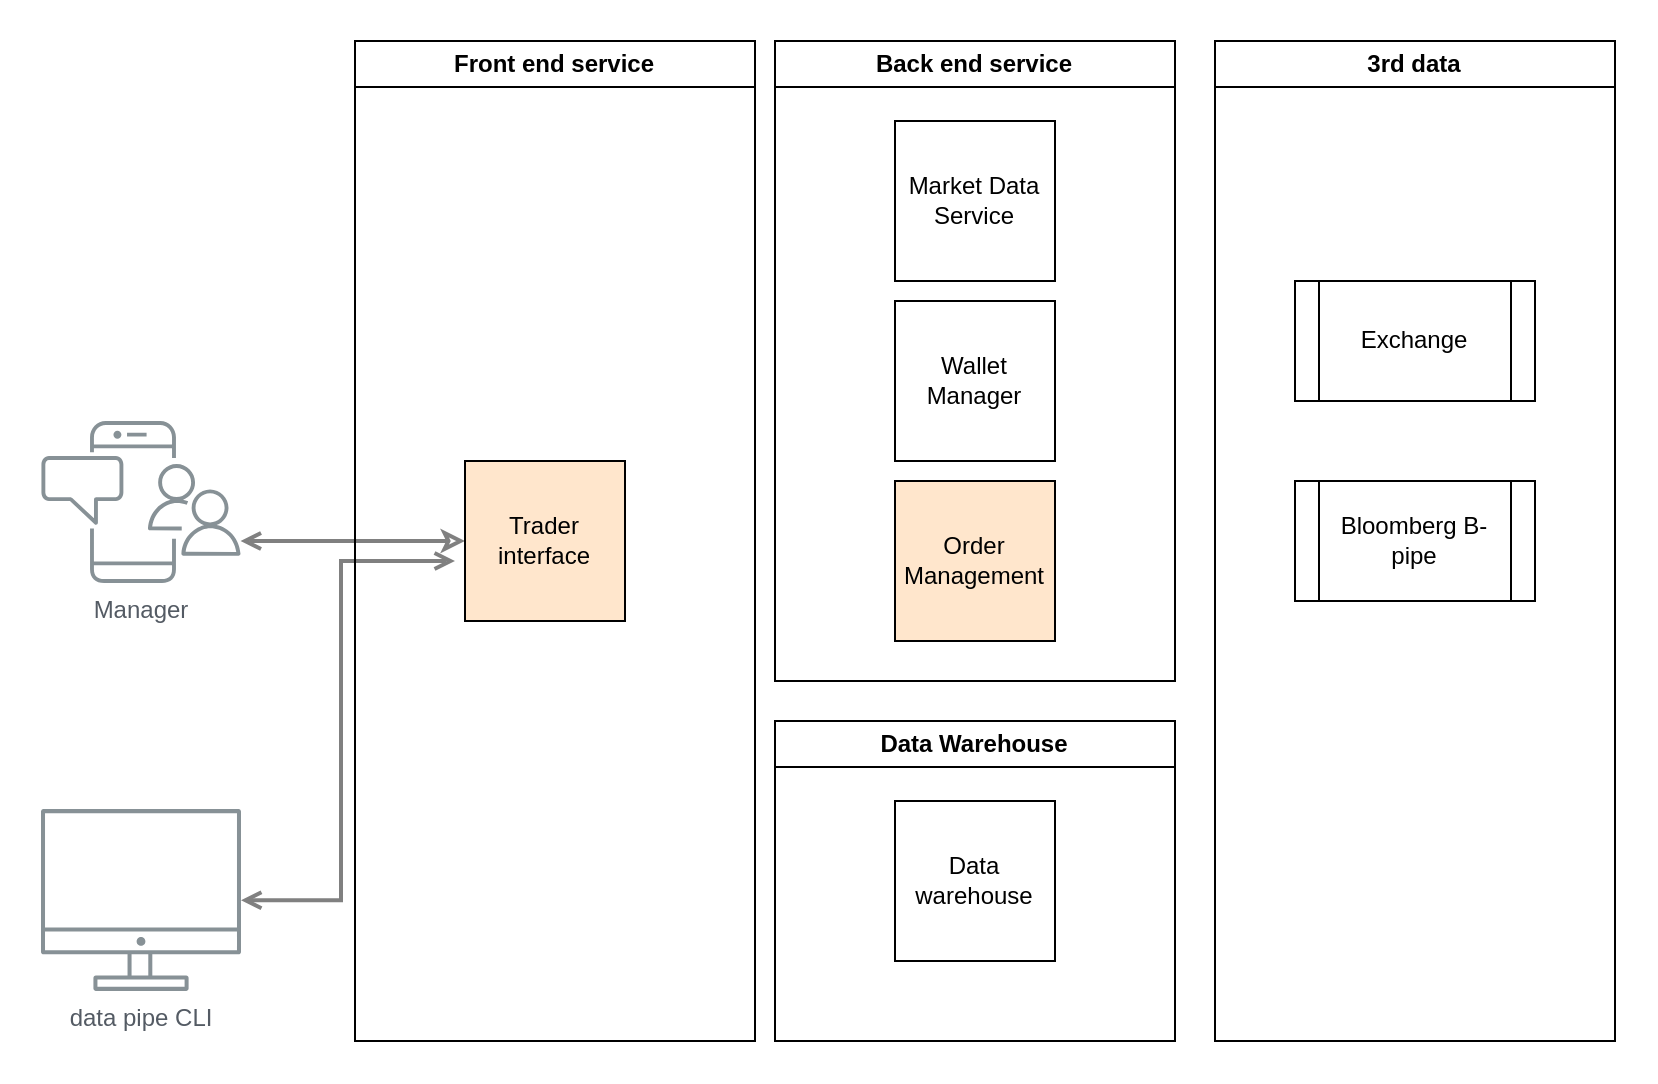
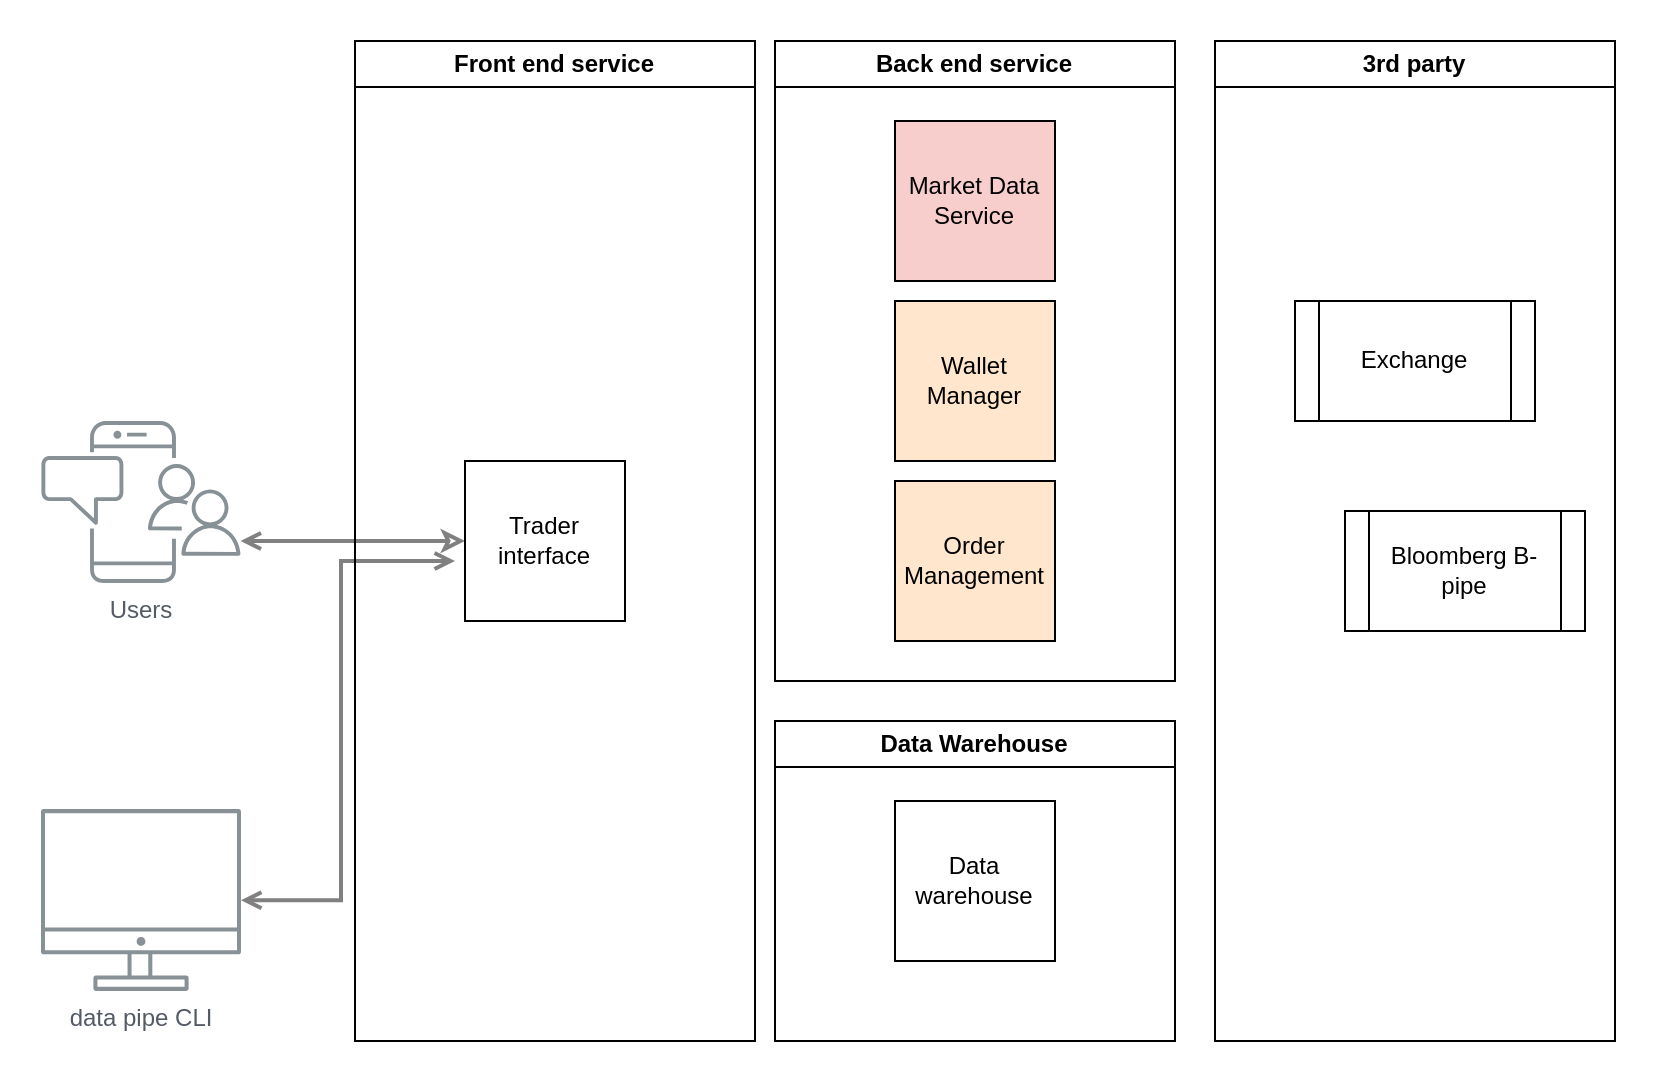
(1415, 65) -> (1415, 65)
(975, 201) -> (975, 201)
(1415, 341) -> (1415, 361)
(975, 381) -> (975, 381)
(545, 541) -> (545, 541)
(1415, 541) -> (1465, 571)
(142, 611) -> (142, 611)
